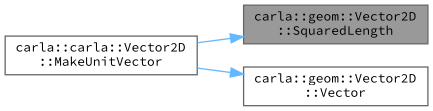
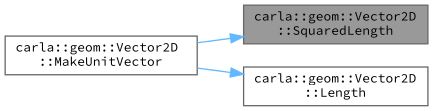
(101, 55) -> (101, 55)
(336, 86) -> (336, 86)
